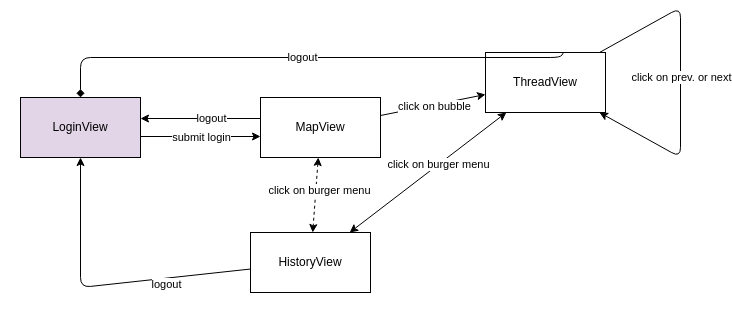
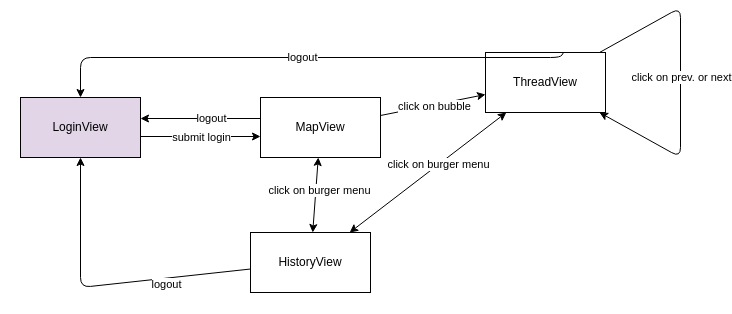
(81, 89) -> (81, 89)
(314, 210) -> (314, 210)
